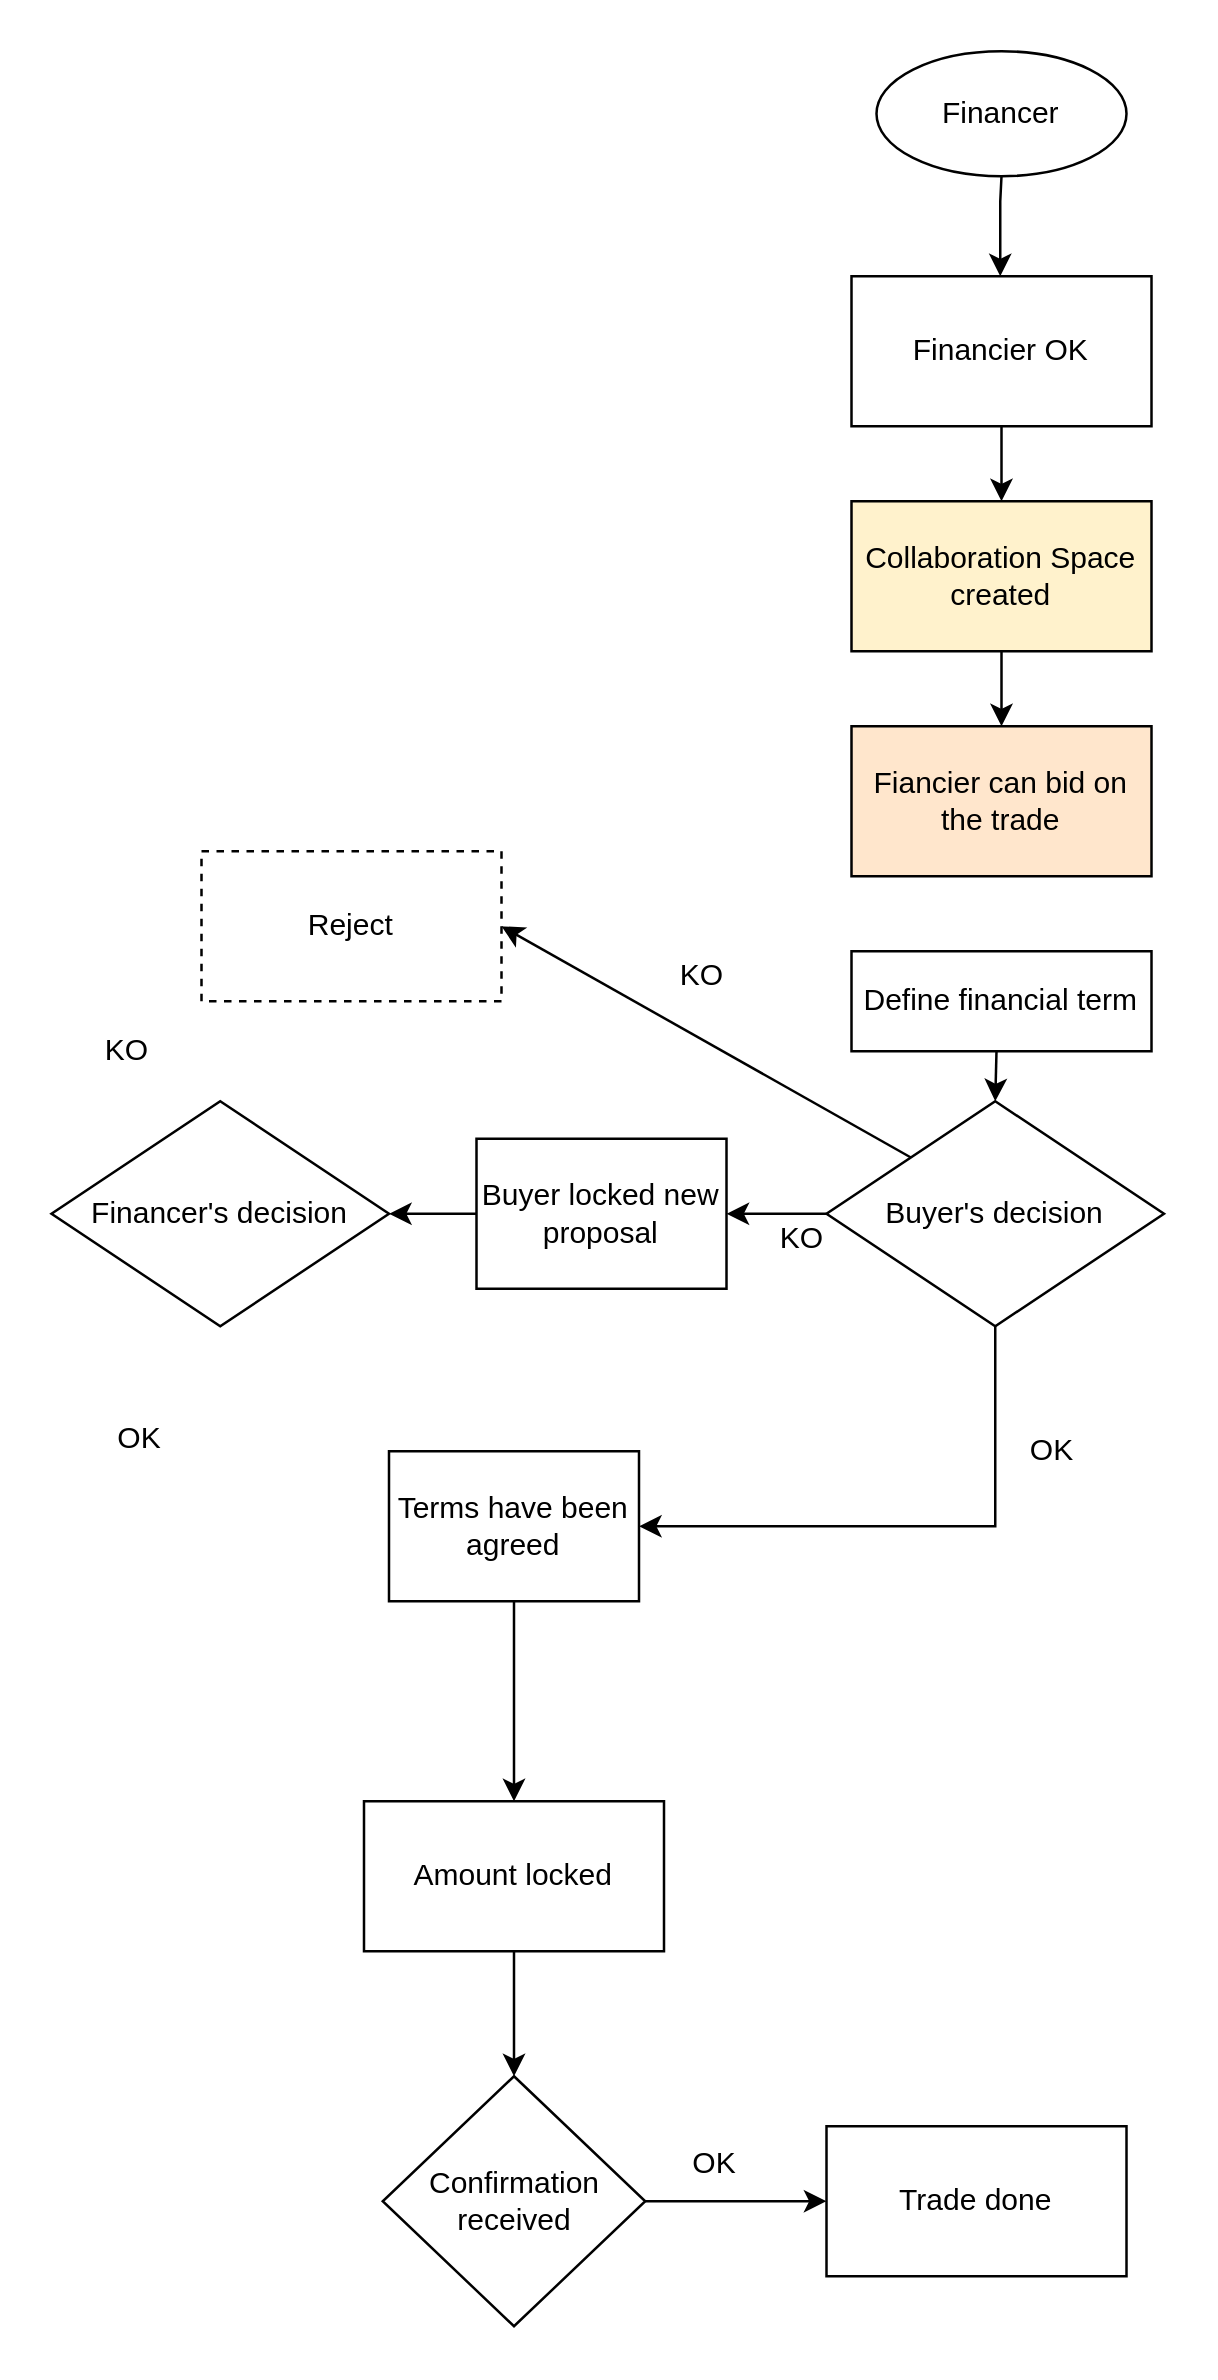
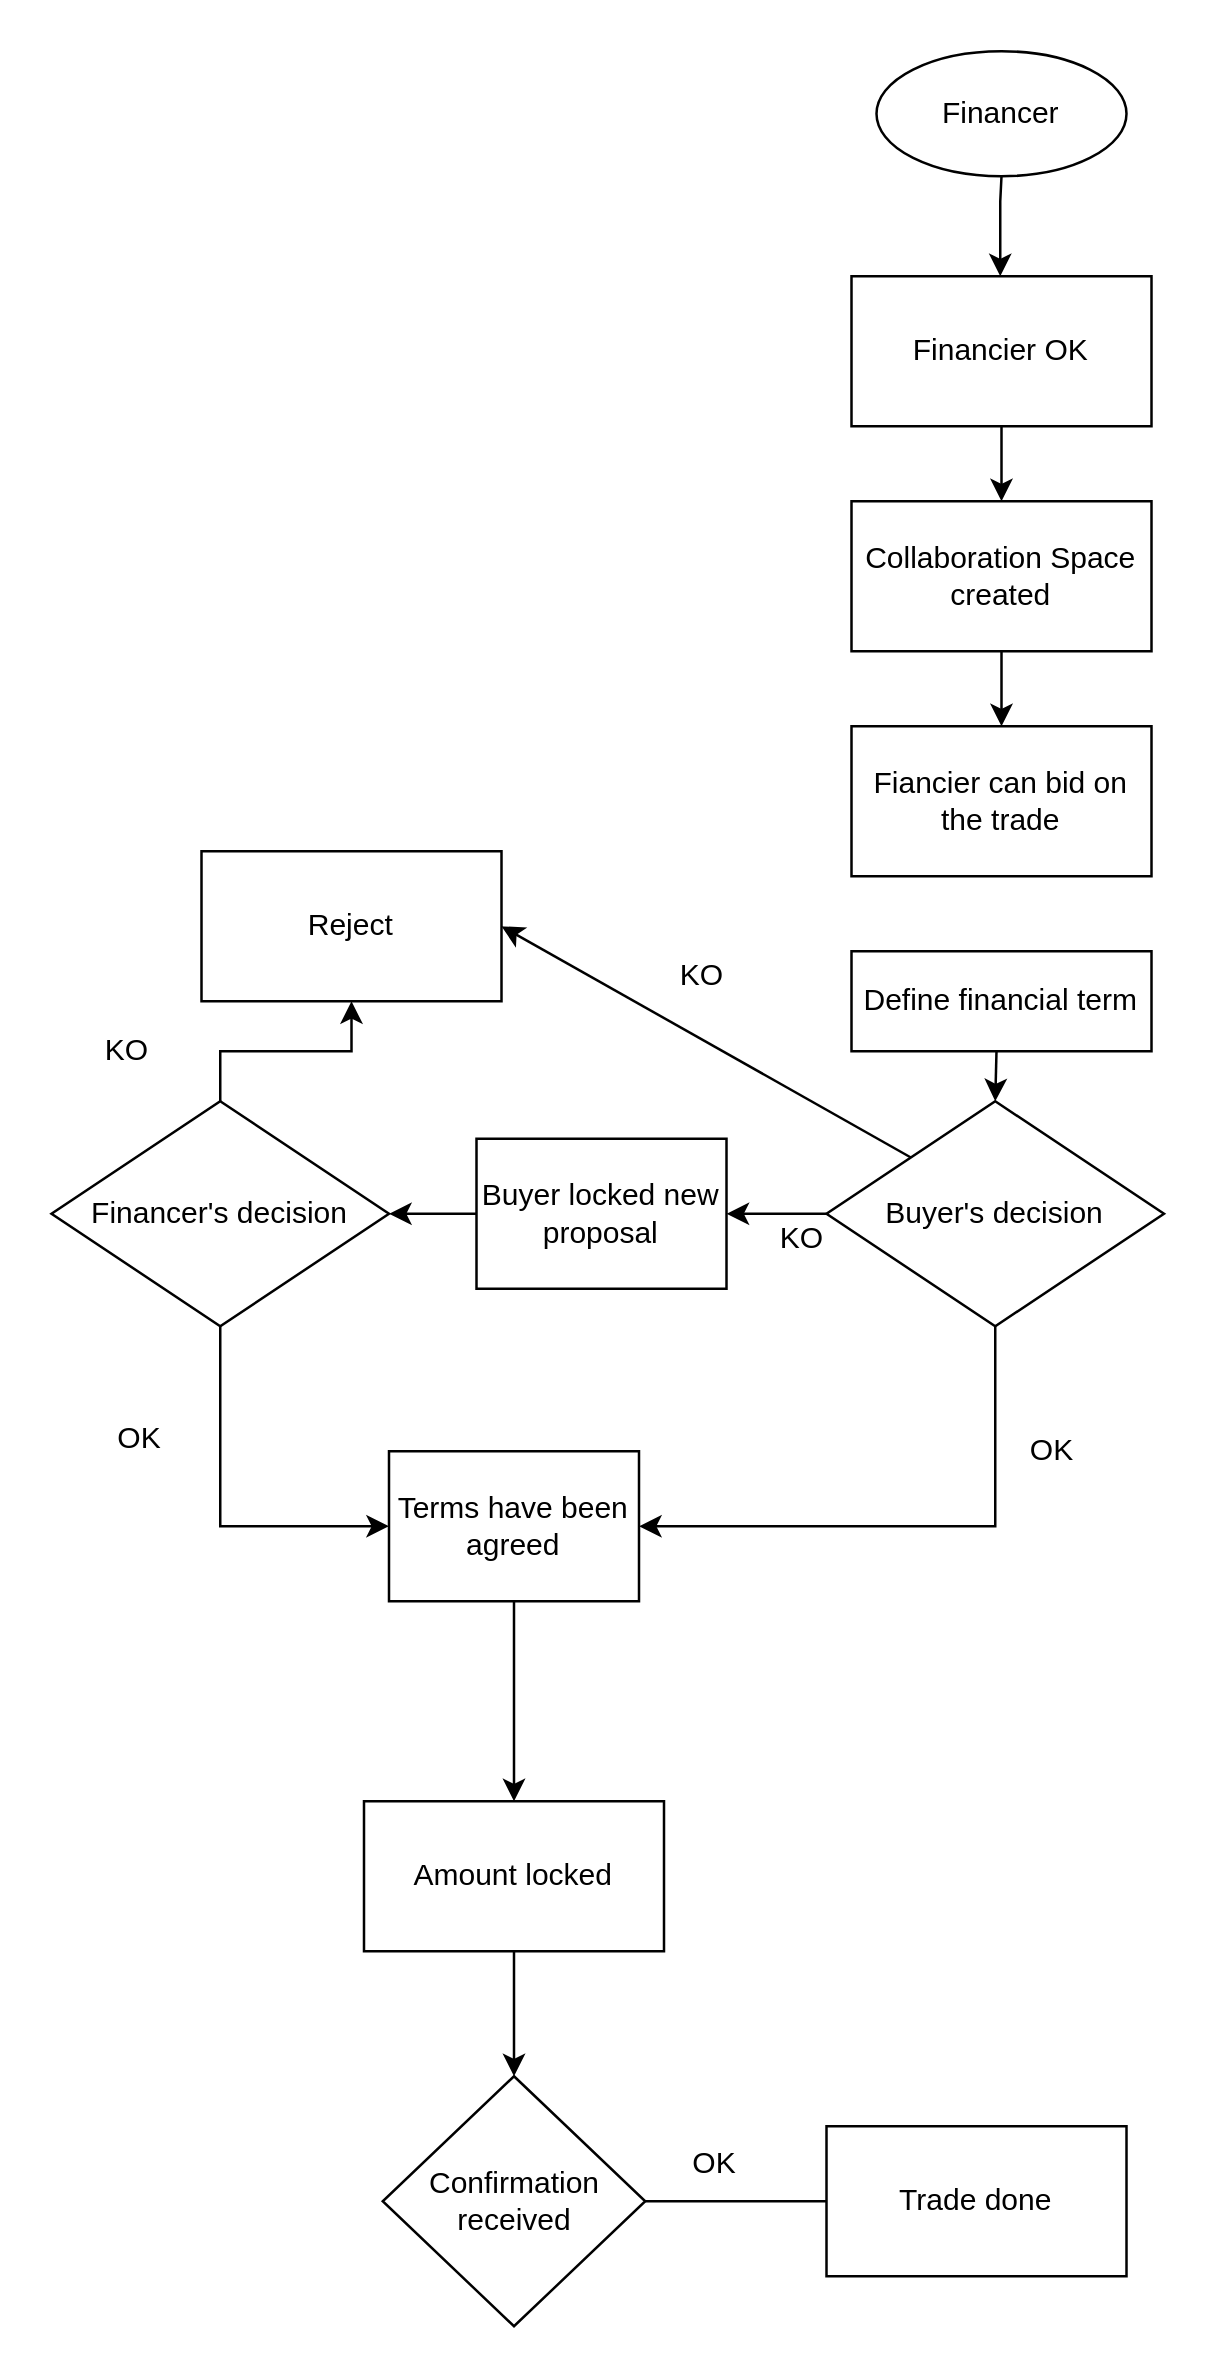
(1001, 576) -> (1001, 576)
(1001, 801) -> (1001, 801)
(351, 926) -> (351, 926)
none -> (277, 1051)
none -> (220, 1502)
(808, 2201) -> (815, 2201)
